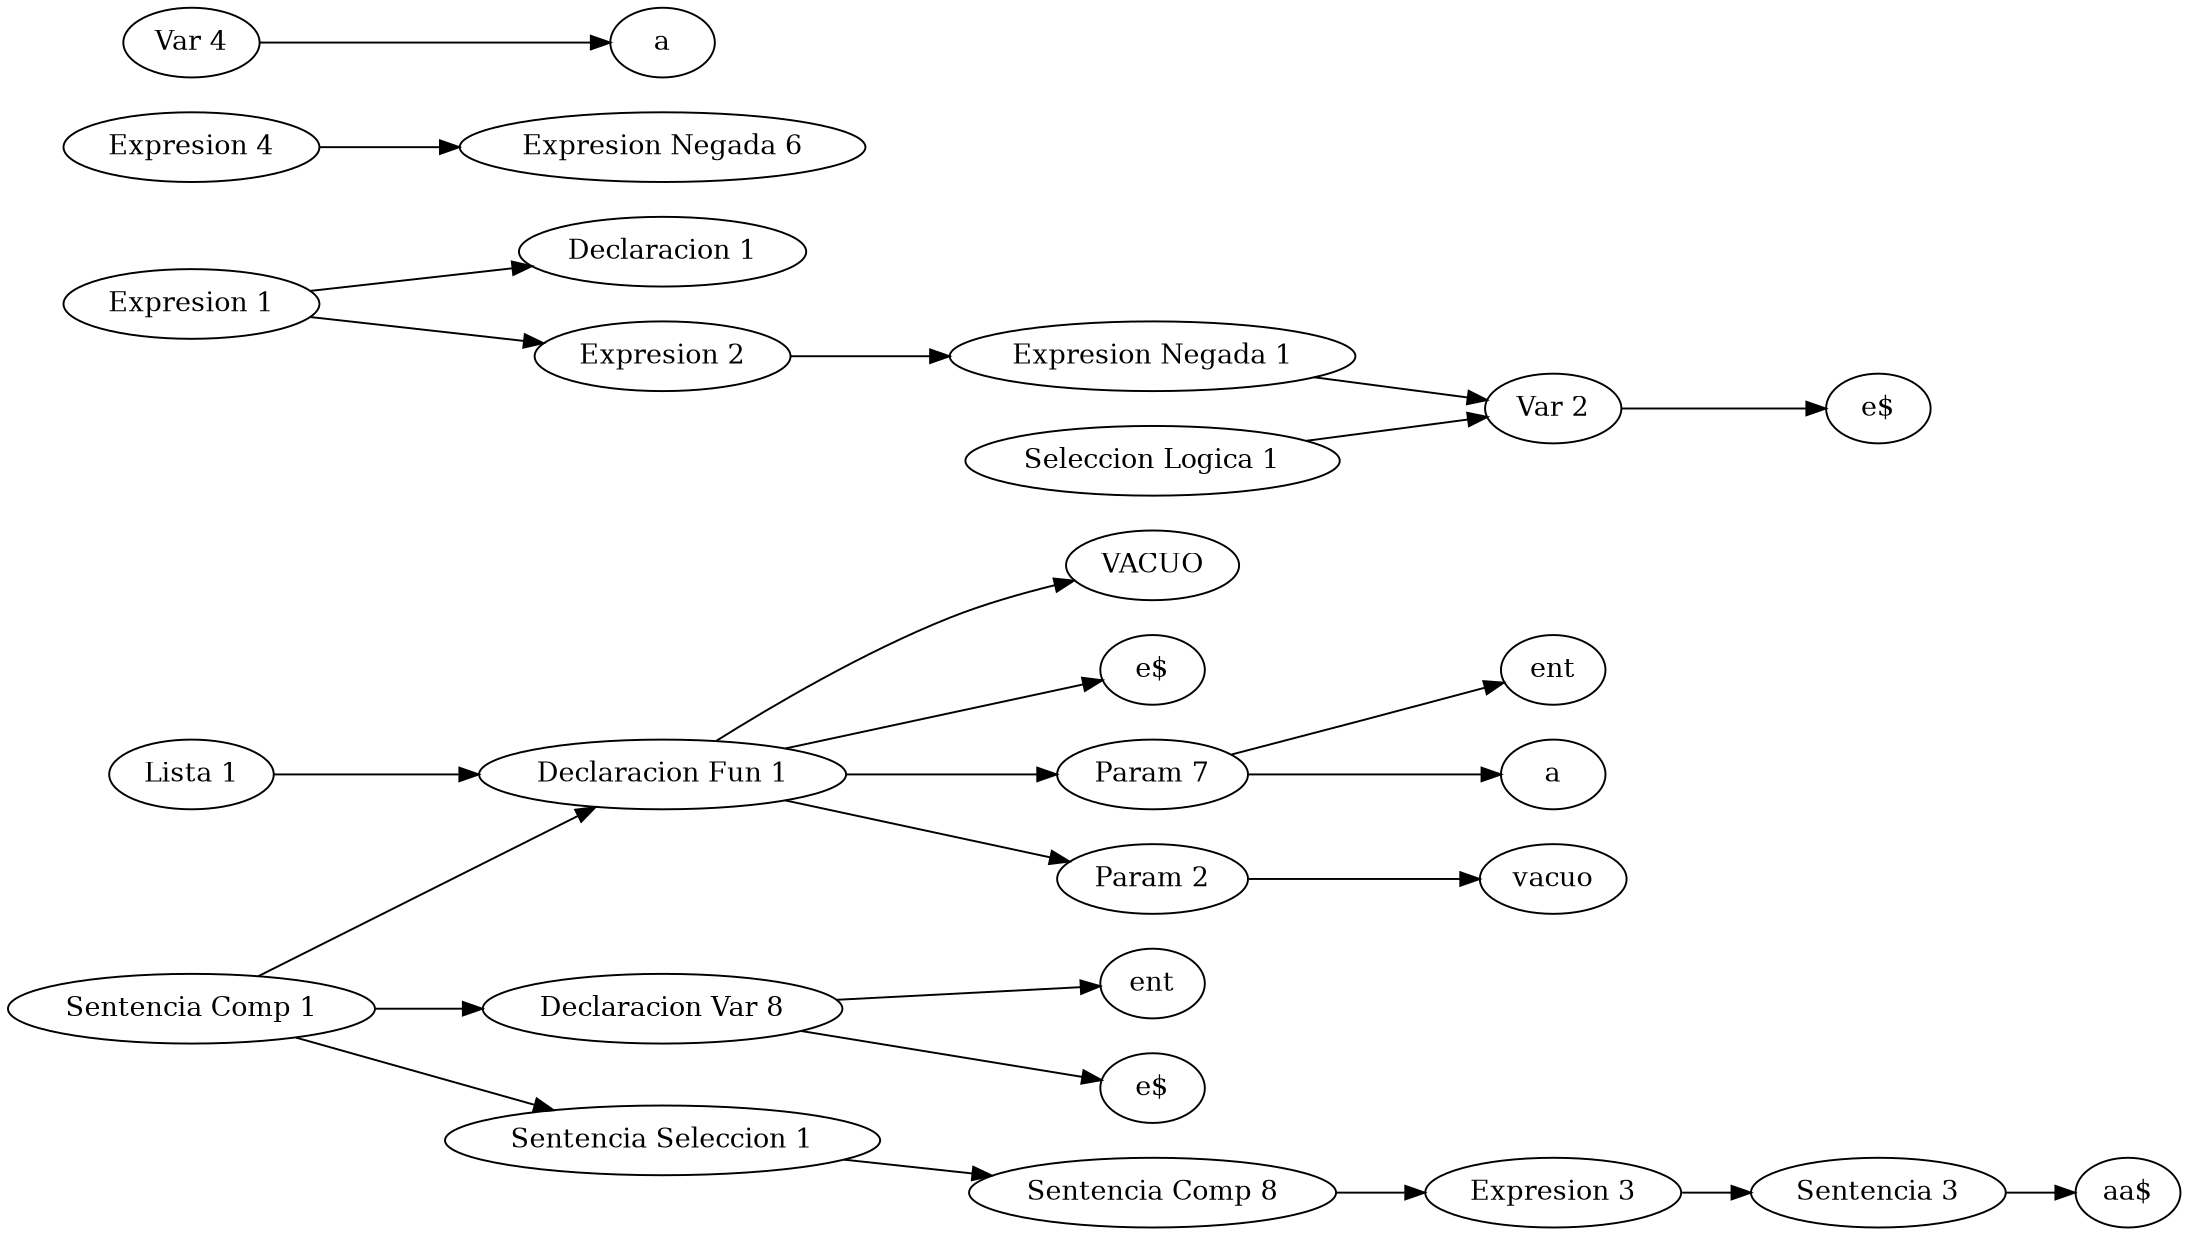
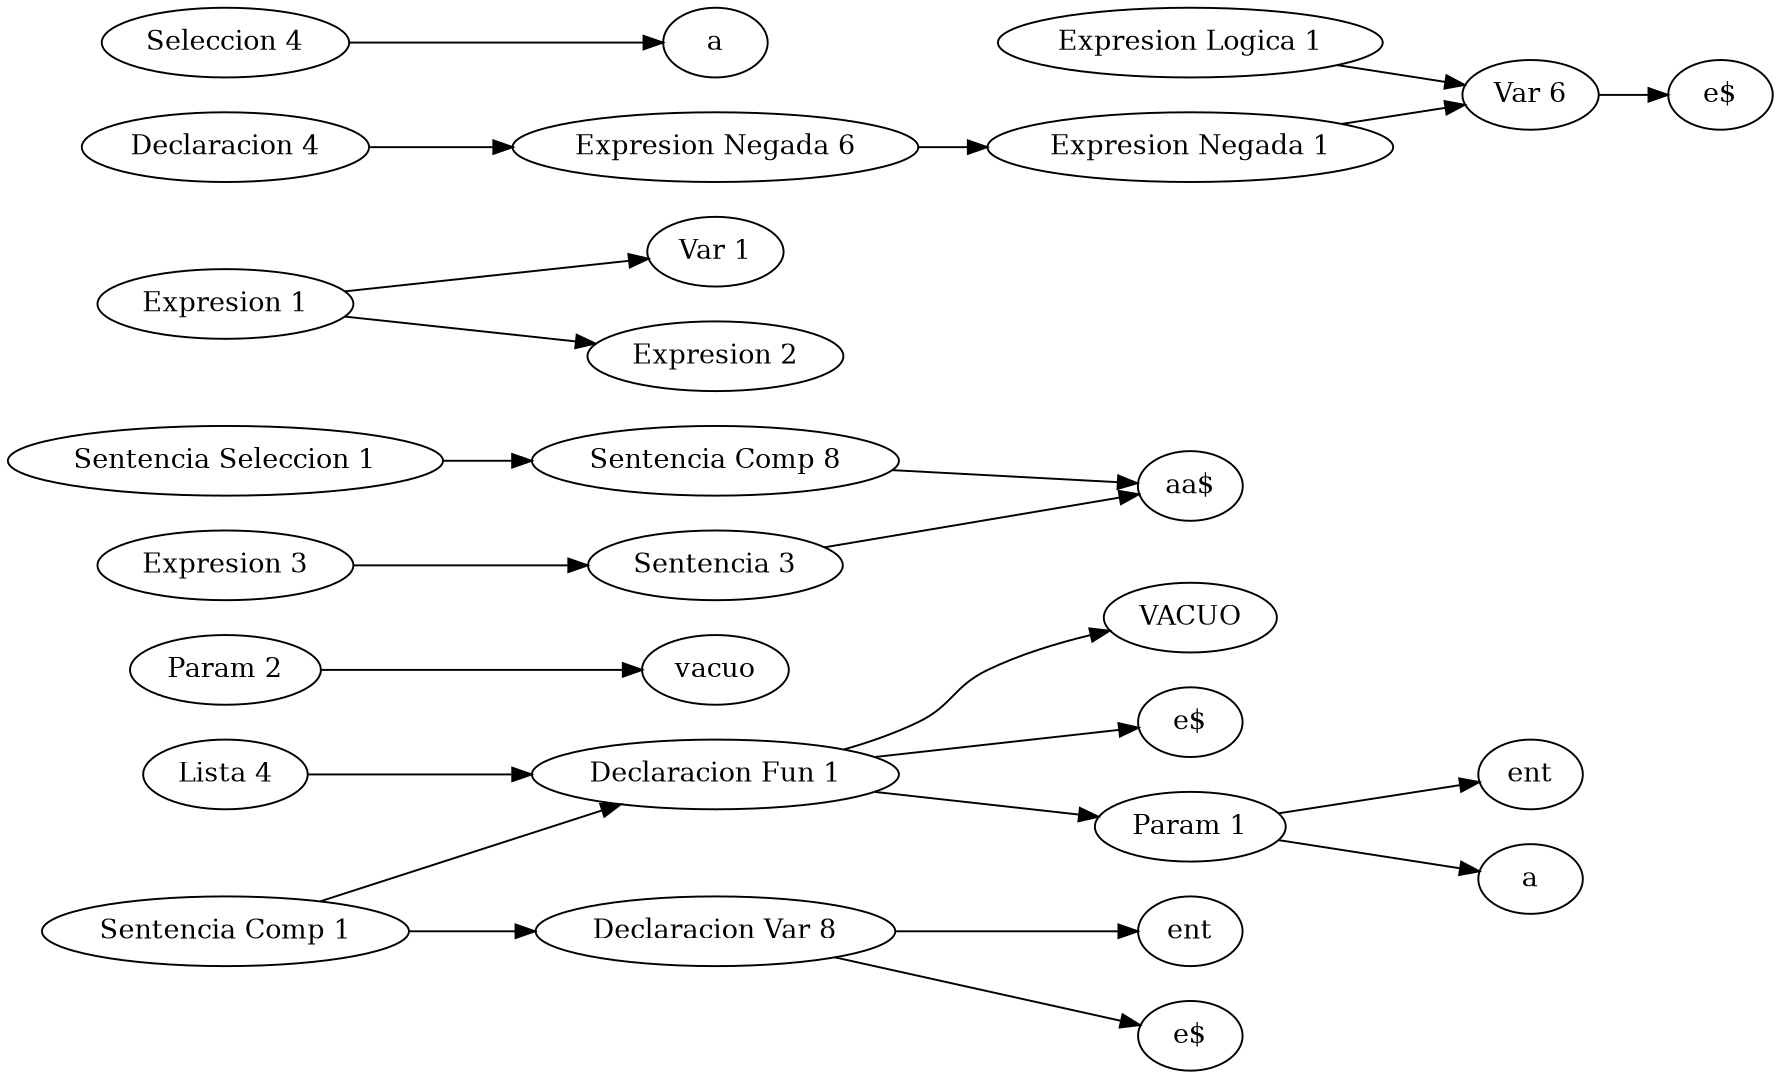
(191, 43) -> (225, 43)
(191, 147) -> (225, 147)
(663, 252) -> (715, 252)
(860, 356) -> (943, 147)
(1553, 409) -> (1531, 95)
(1153, 461) -> (1190, 43)
(191, 774) -> (225, 774)
(1153, 774) -> (1190, 827)
(918, 829) -> none
(415, 1071) -> none
(1371, 1193) -> (1005, 476)
